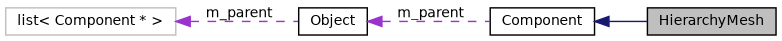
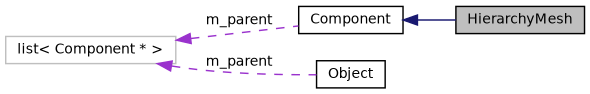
(436, 21) -> (245, 32)
